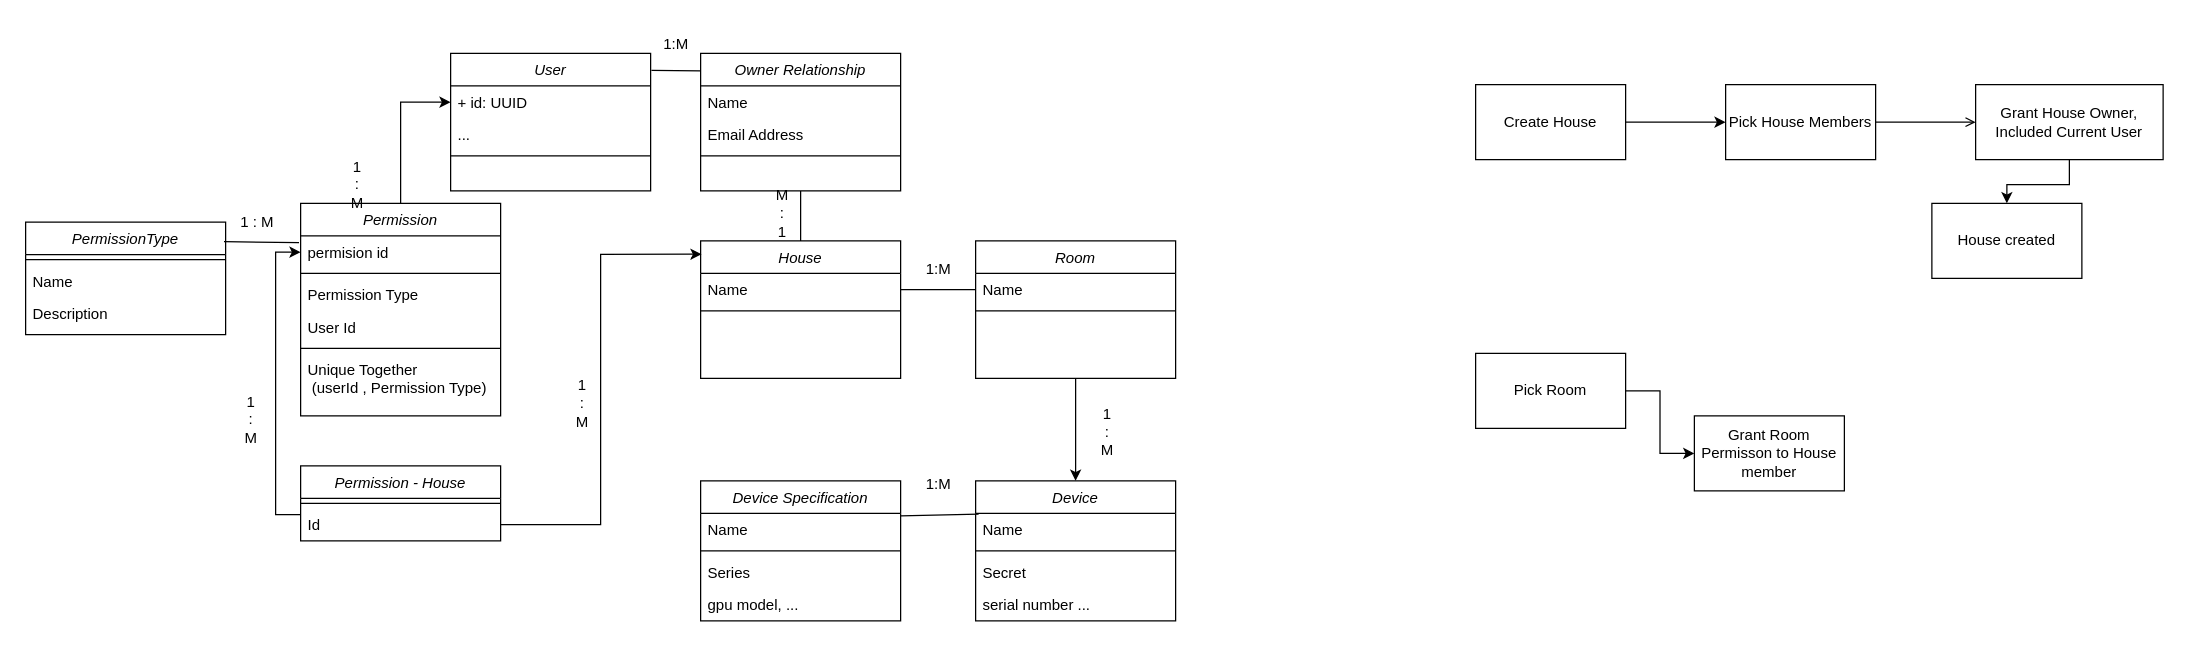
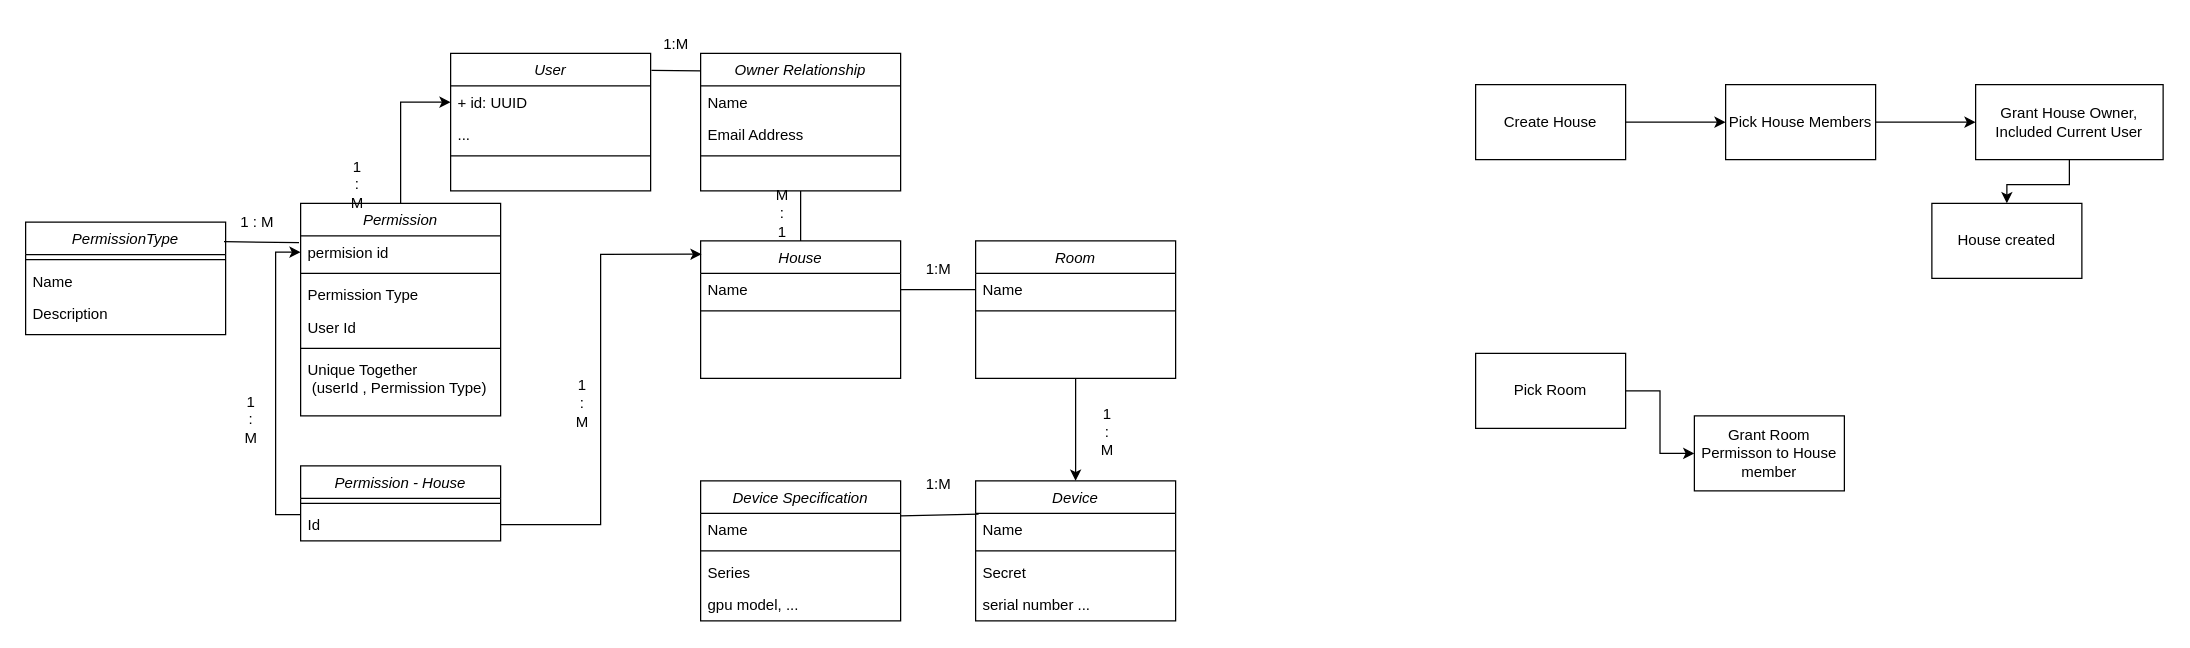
(1967, 122) -> (1966, 122)
